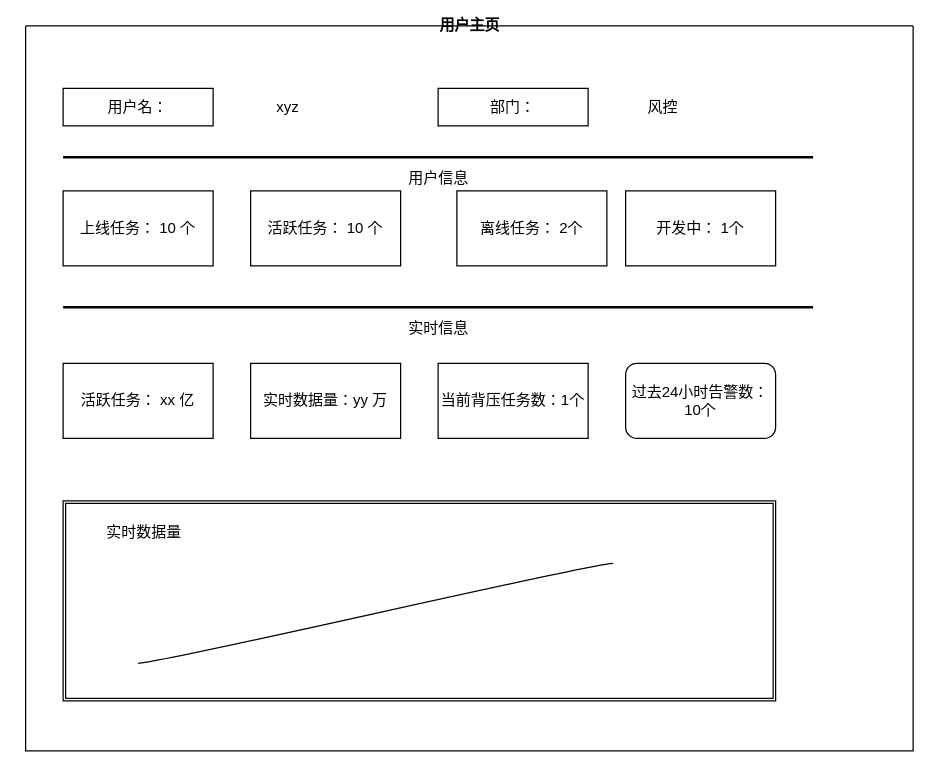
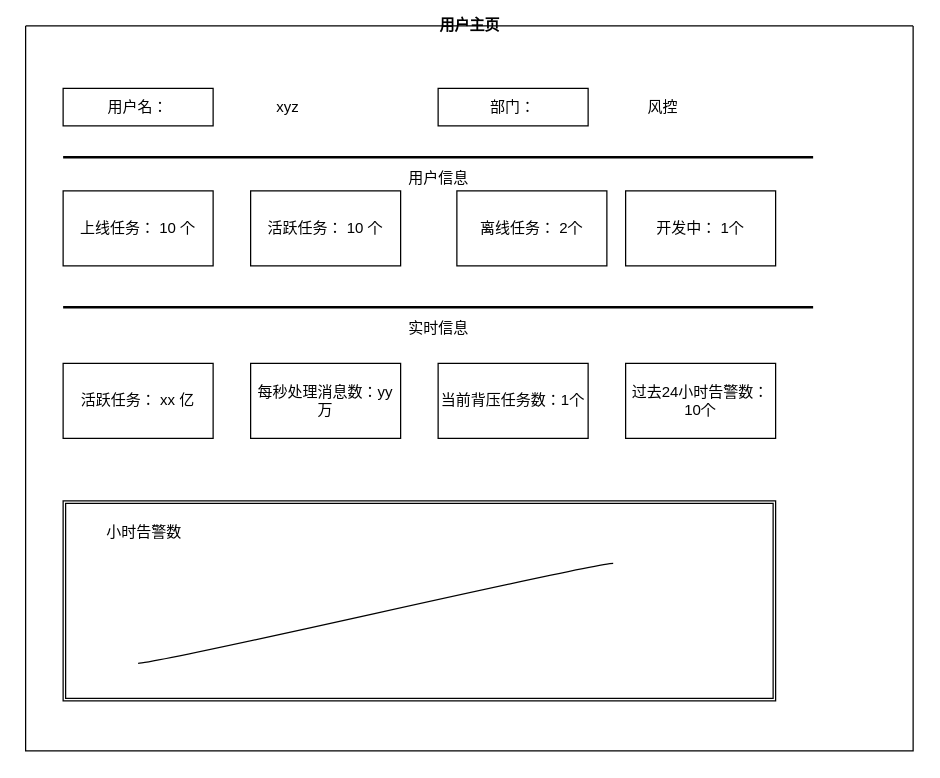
(326, 401) -> (326, 401)
(701, 401) -> (701, 401)
(144, 532) -> (144, 532)
